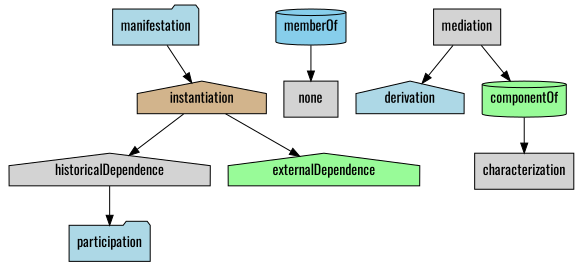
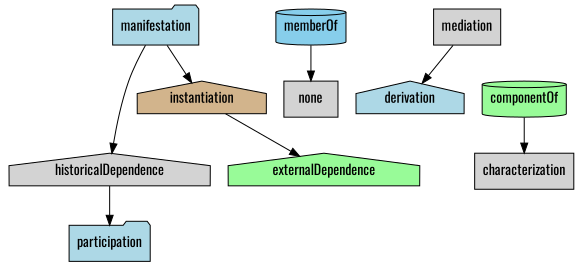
(493, 59) -> none
(160, 132) -> (125, 93)
